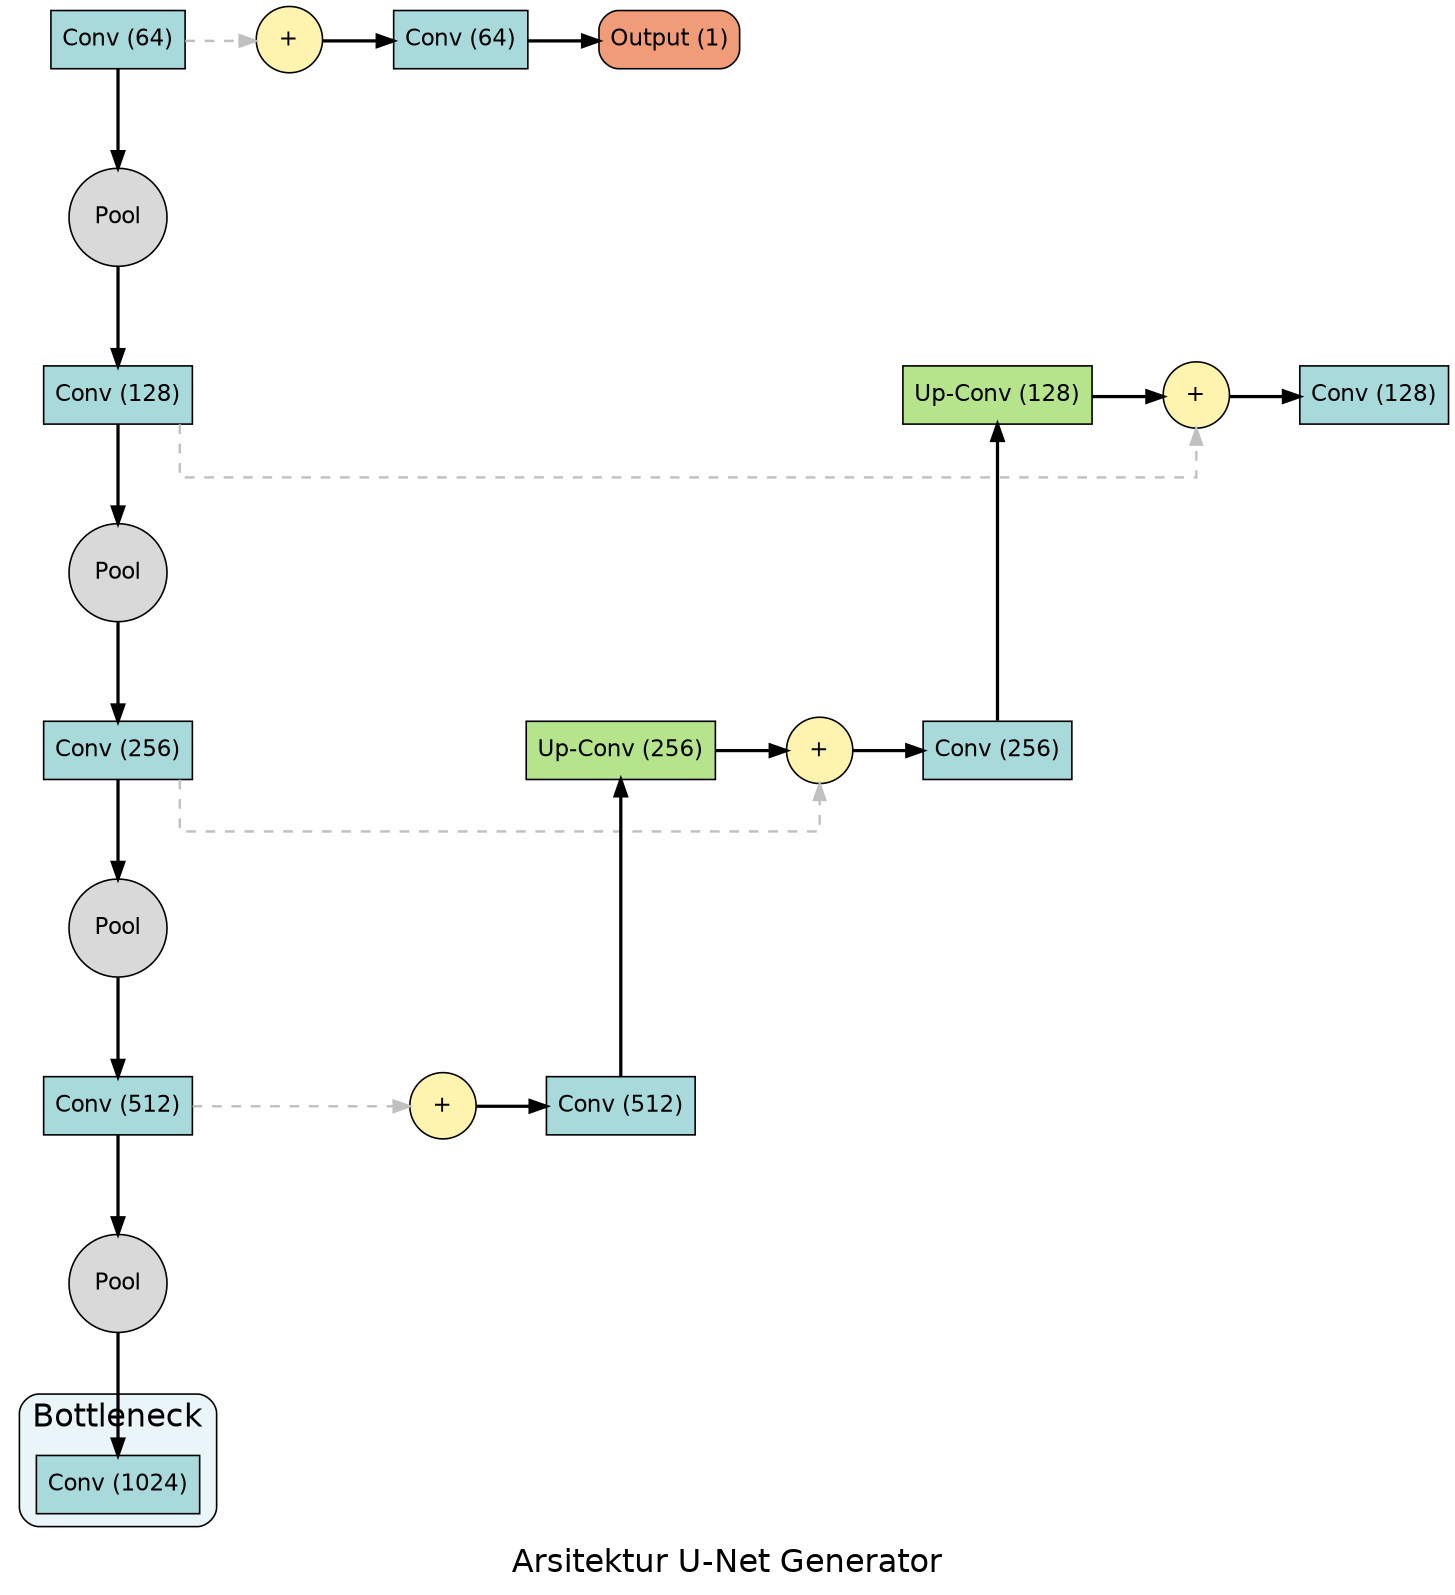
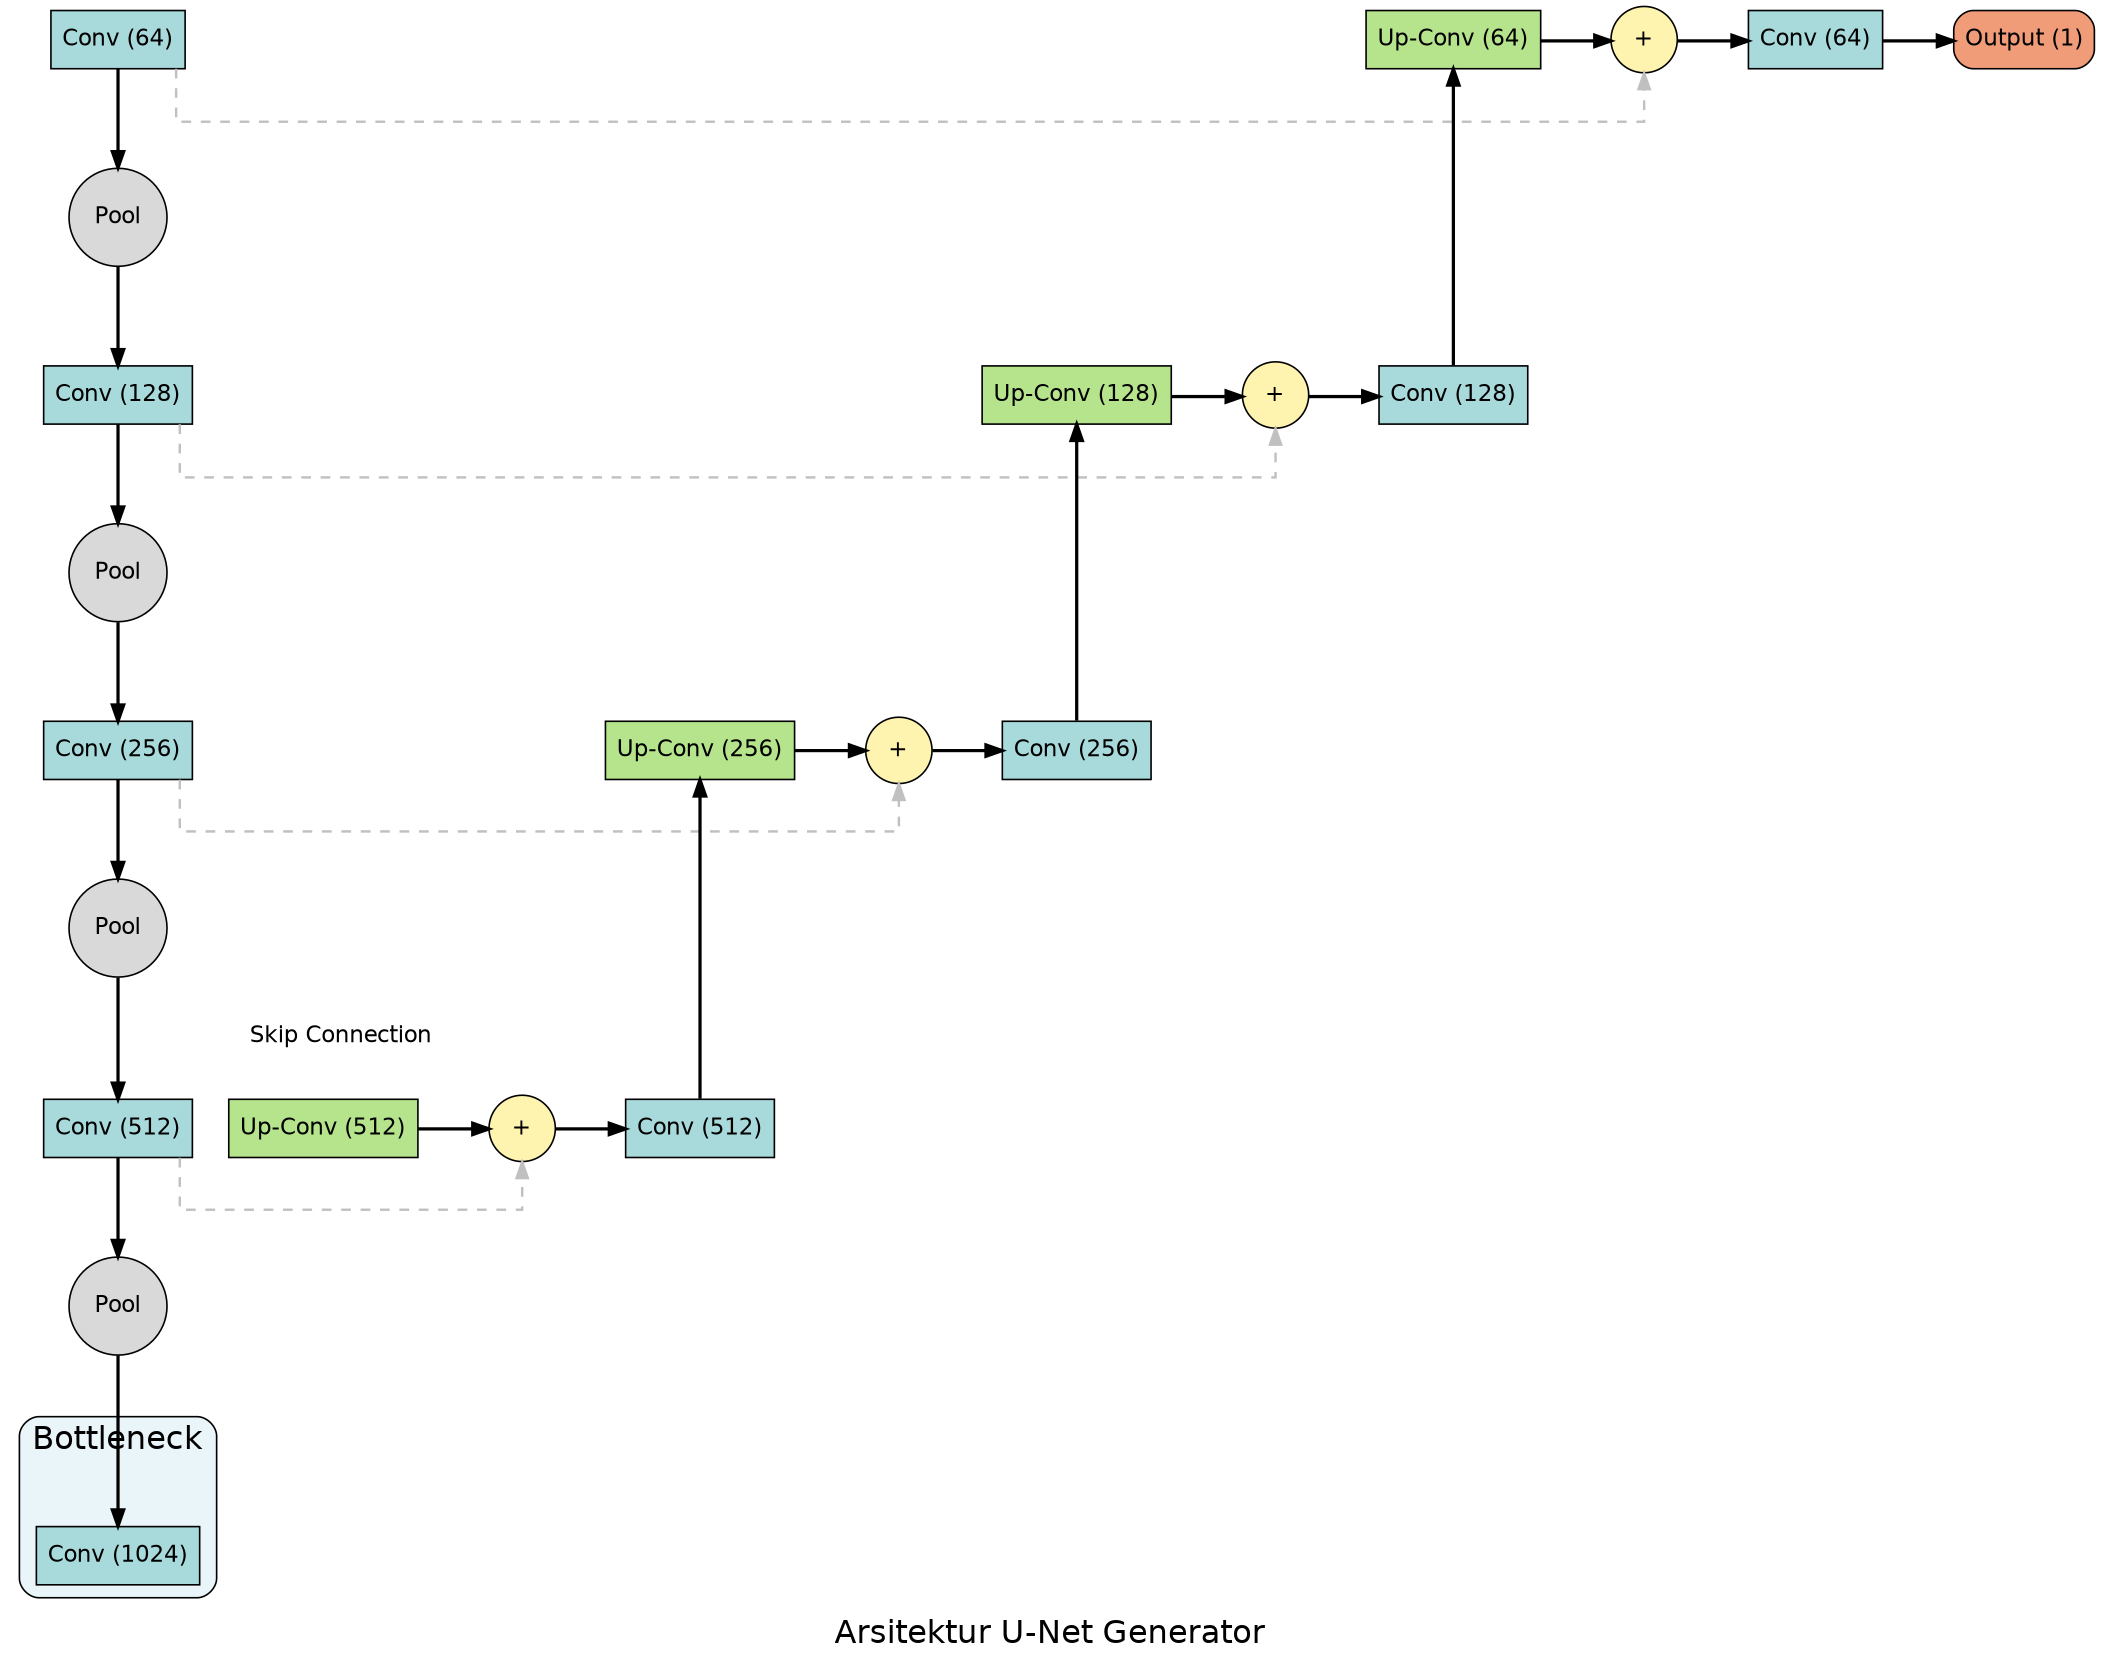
none -> (1453, 40)
none -> (323, 1128)
